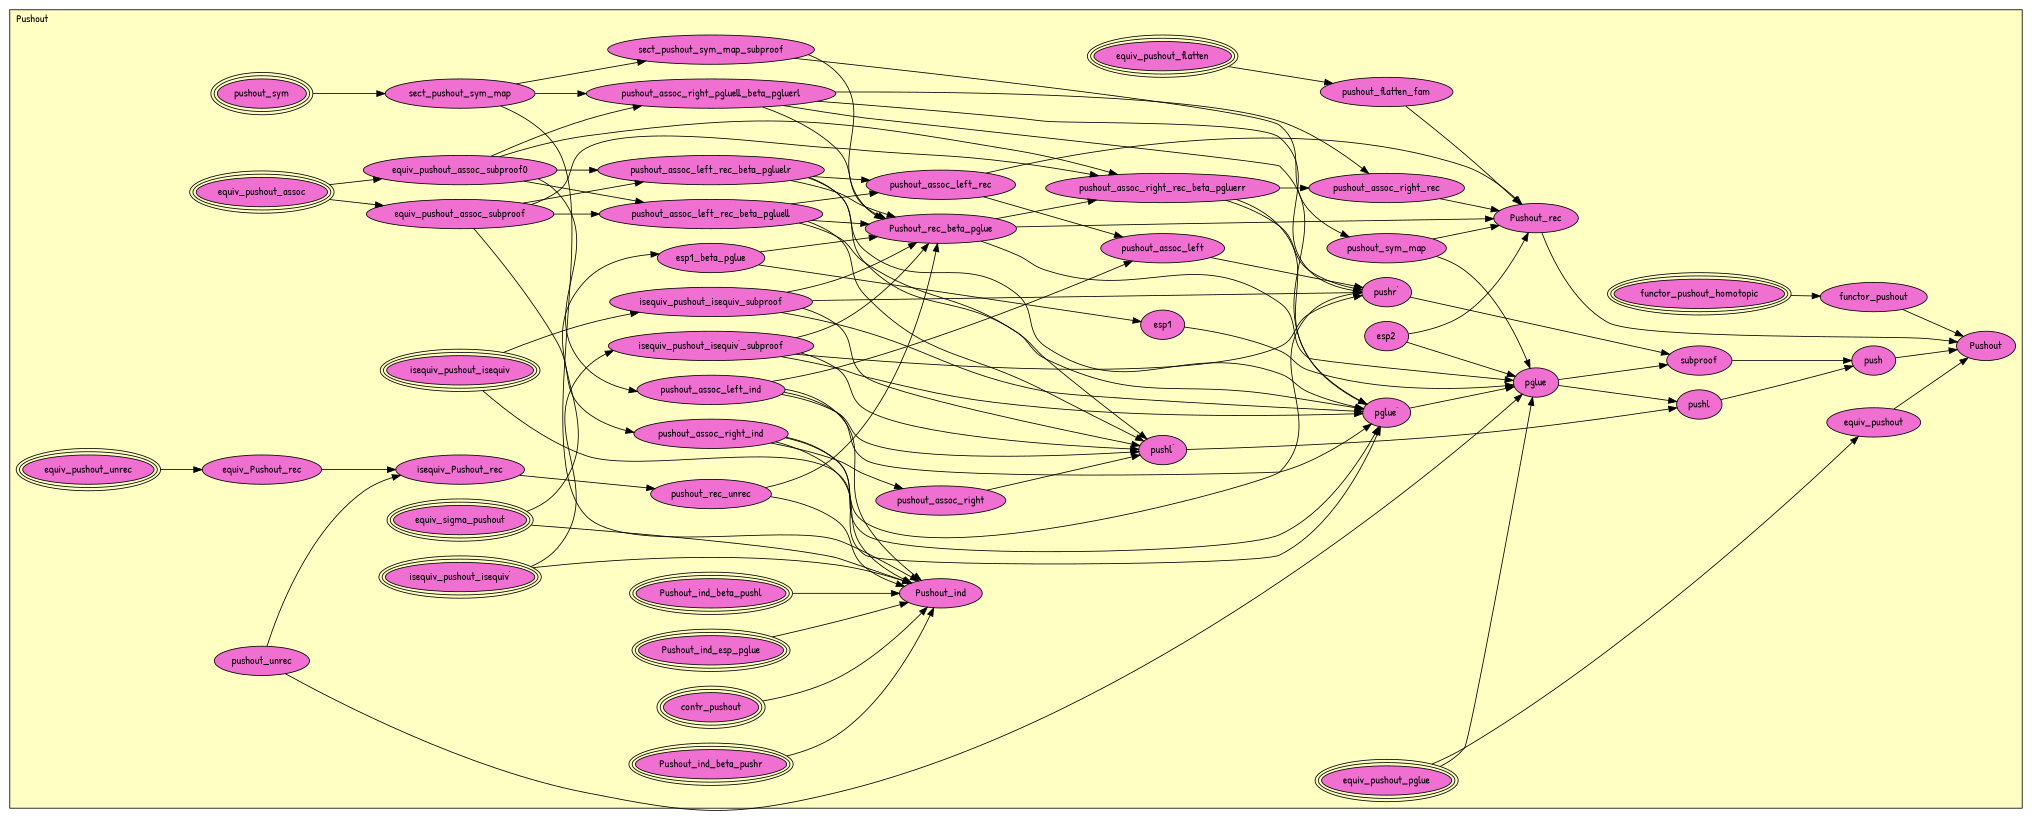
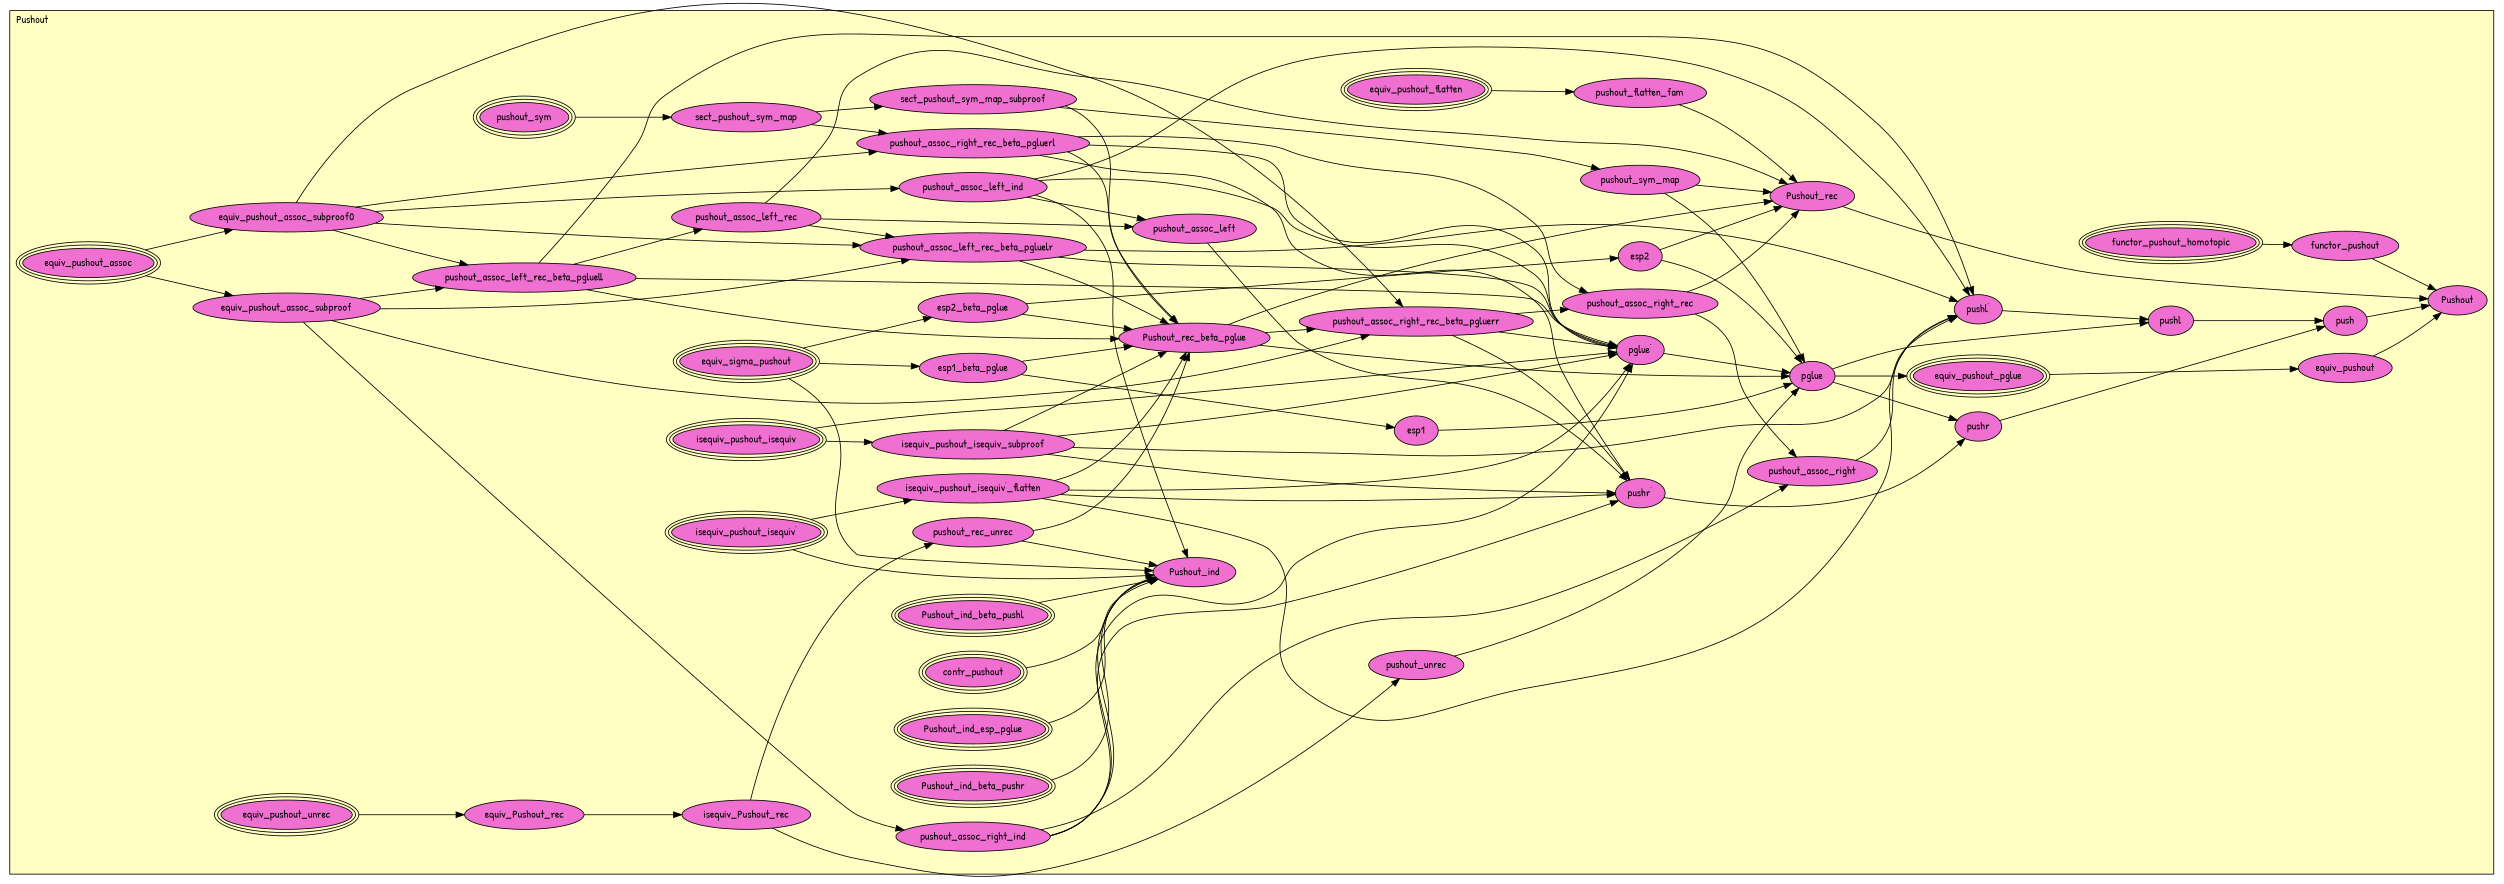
(711, 94) -> (973, 143)
(837, 178) -> (847, 231)
none -> (973, 308)
(711, 346) -> (973, 488)
(1699, 361) -> (1978, 426)
none -> (1740, 382)
(570, 486) -> none
(312, 548) -> (1102, 854)
(1497, 592) -> (1867, 376)
